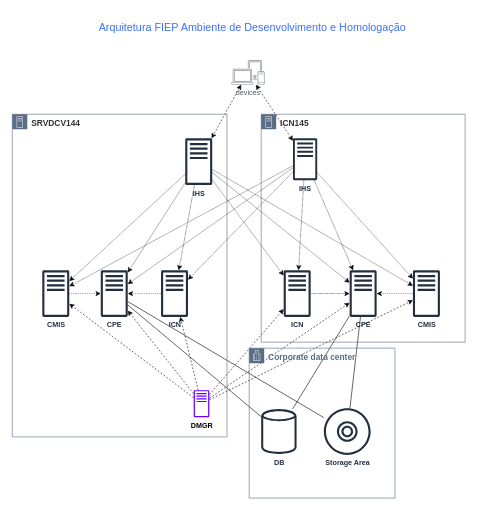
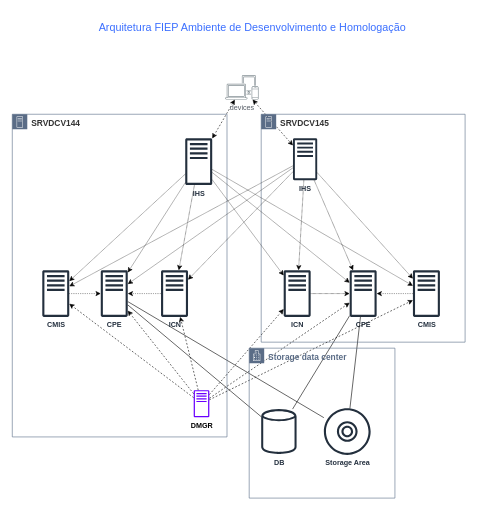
(248, 72) -> (242, 87)
(295, 124) -> (302, 124)
(316, 358) -> (311, 358)
